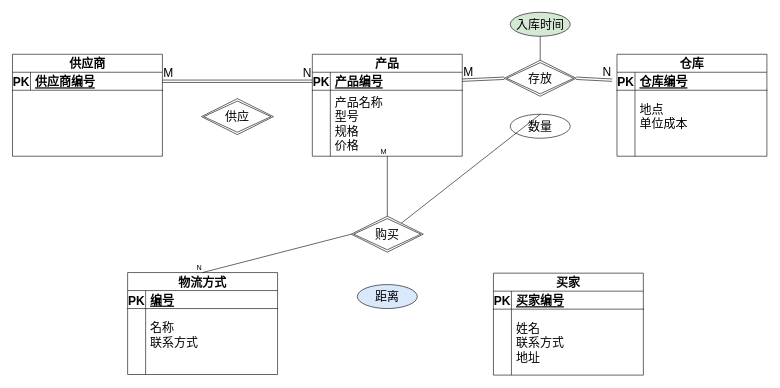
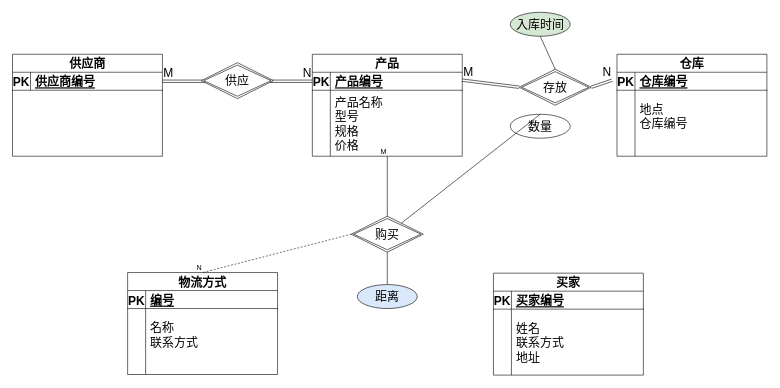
(540, 78) -> (555, 87)
(652, 110) -> (652, 110)
(237, 117) -> (237, 81)
(277, 253) -> (277, 253)
none -> (387, 269)
